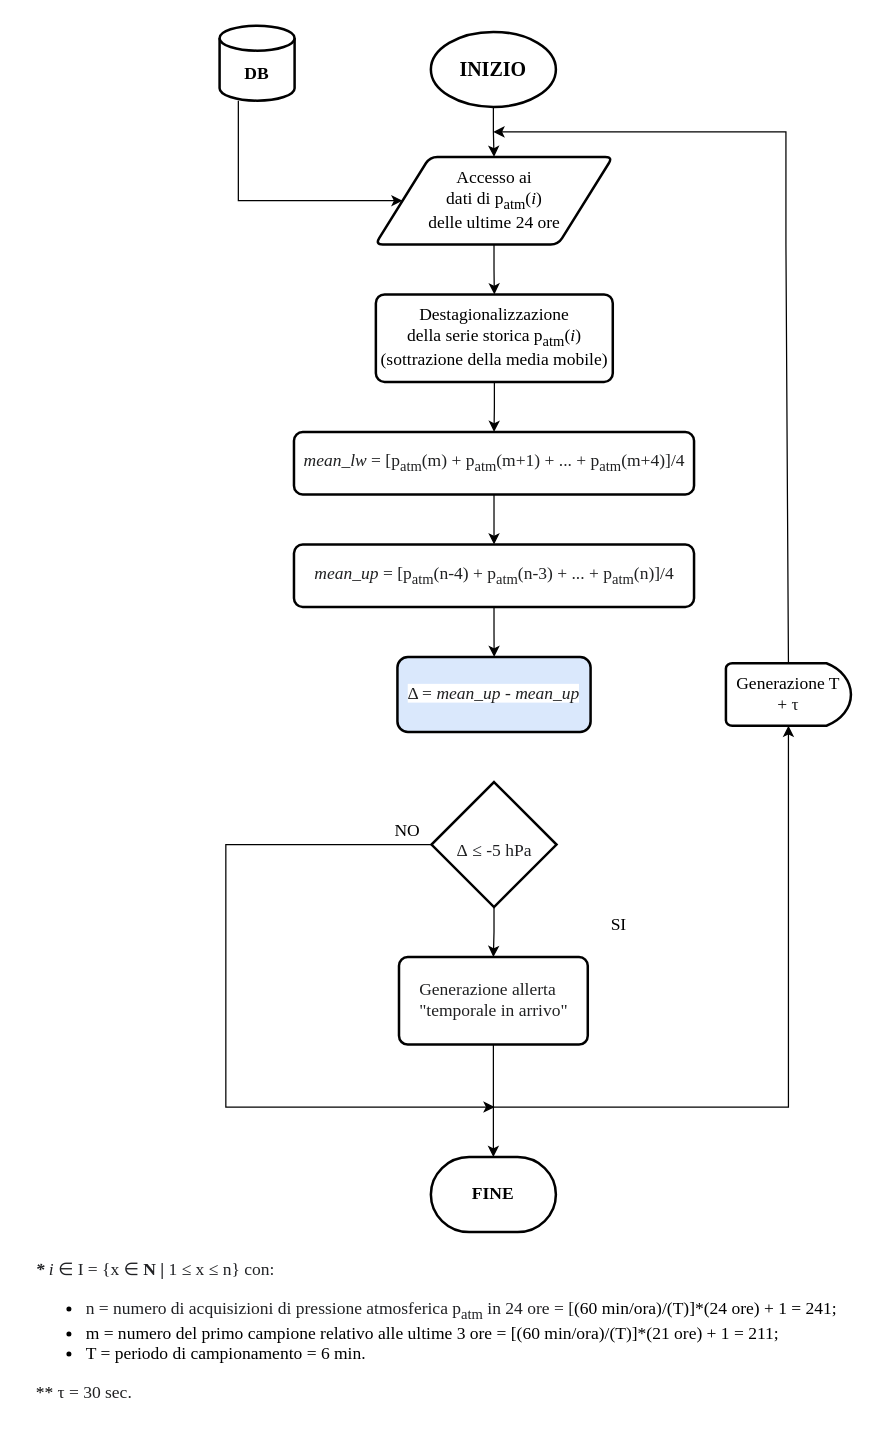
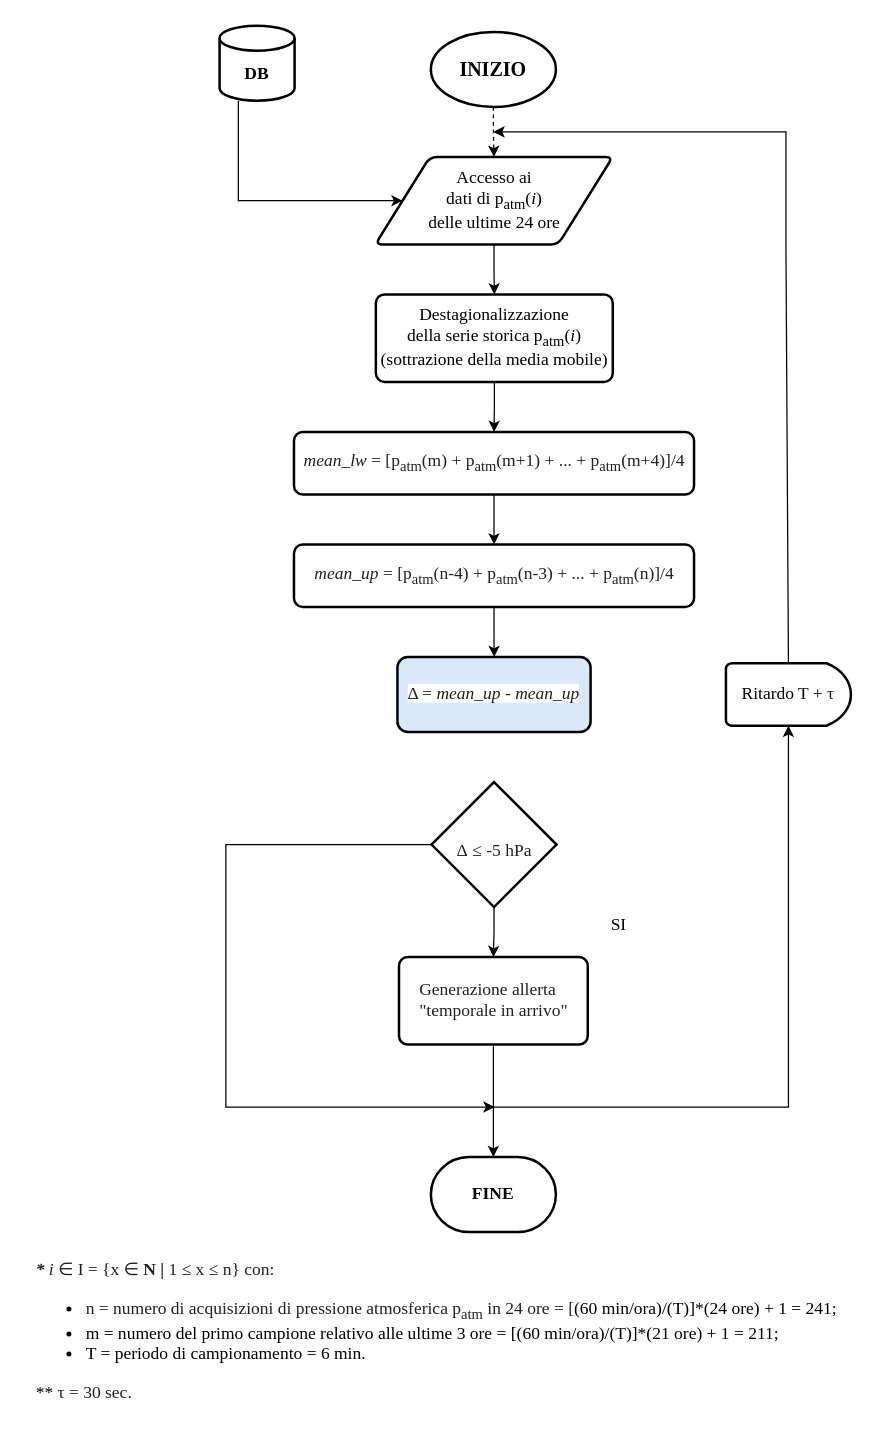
(493, 127) -> (493, 127)
(788, 694) -> (788, 694)
(406, 832) -> none
